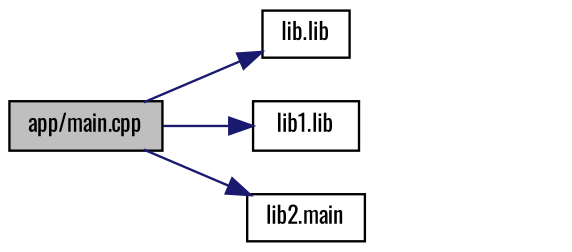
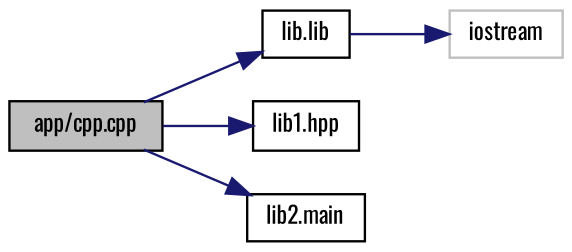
none -> (506, 34)
(86, 126) -> (86, 126)
(306, 126) -> (306, 126)
